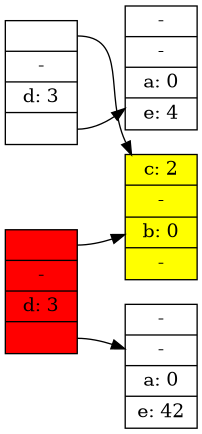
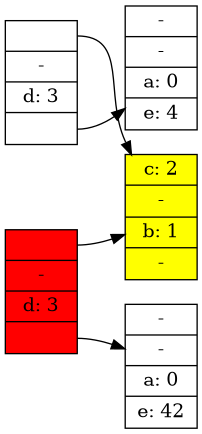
(161, 232) -> (161, 232)
